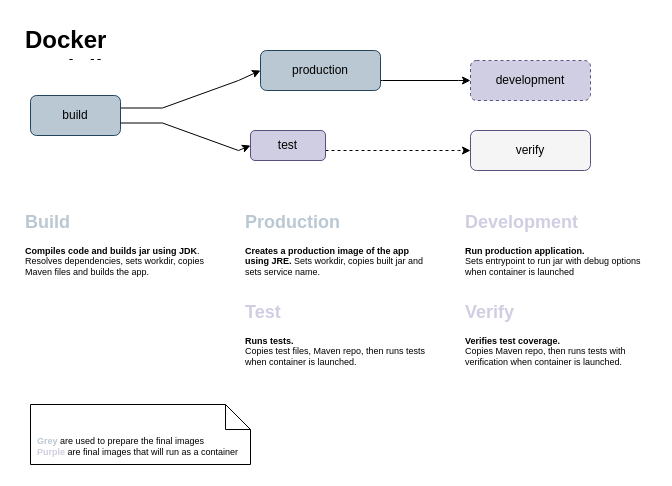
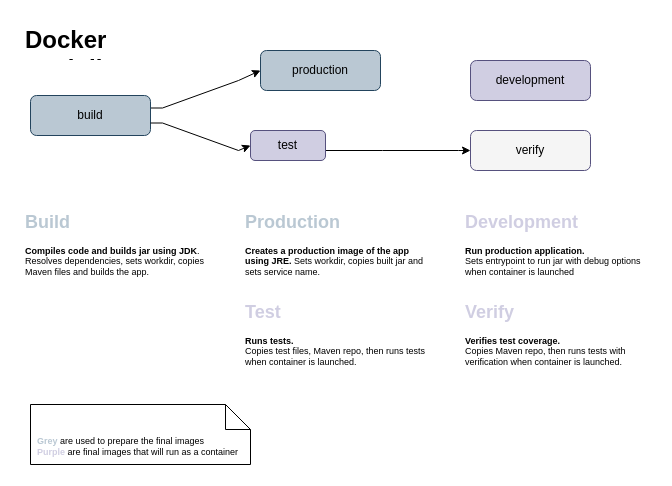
(422, 81) -> none
(531, 81) -> (531, 81)
(76, 116) -> (91, 116)
(395, 151) -> (395, 151)
